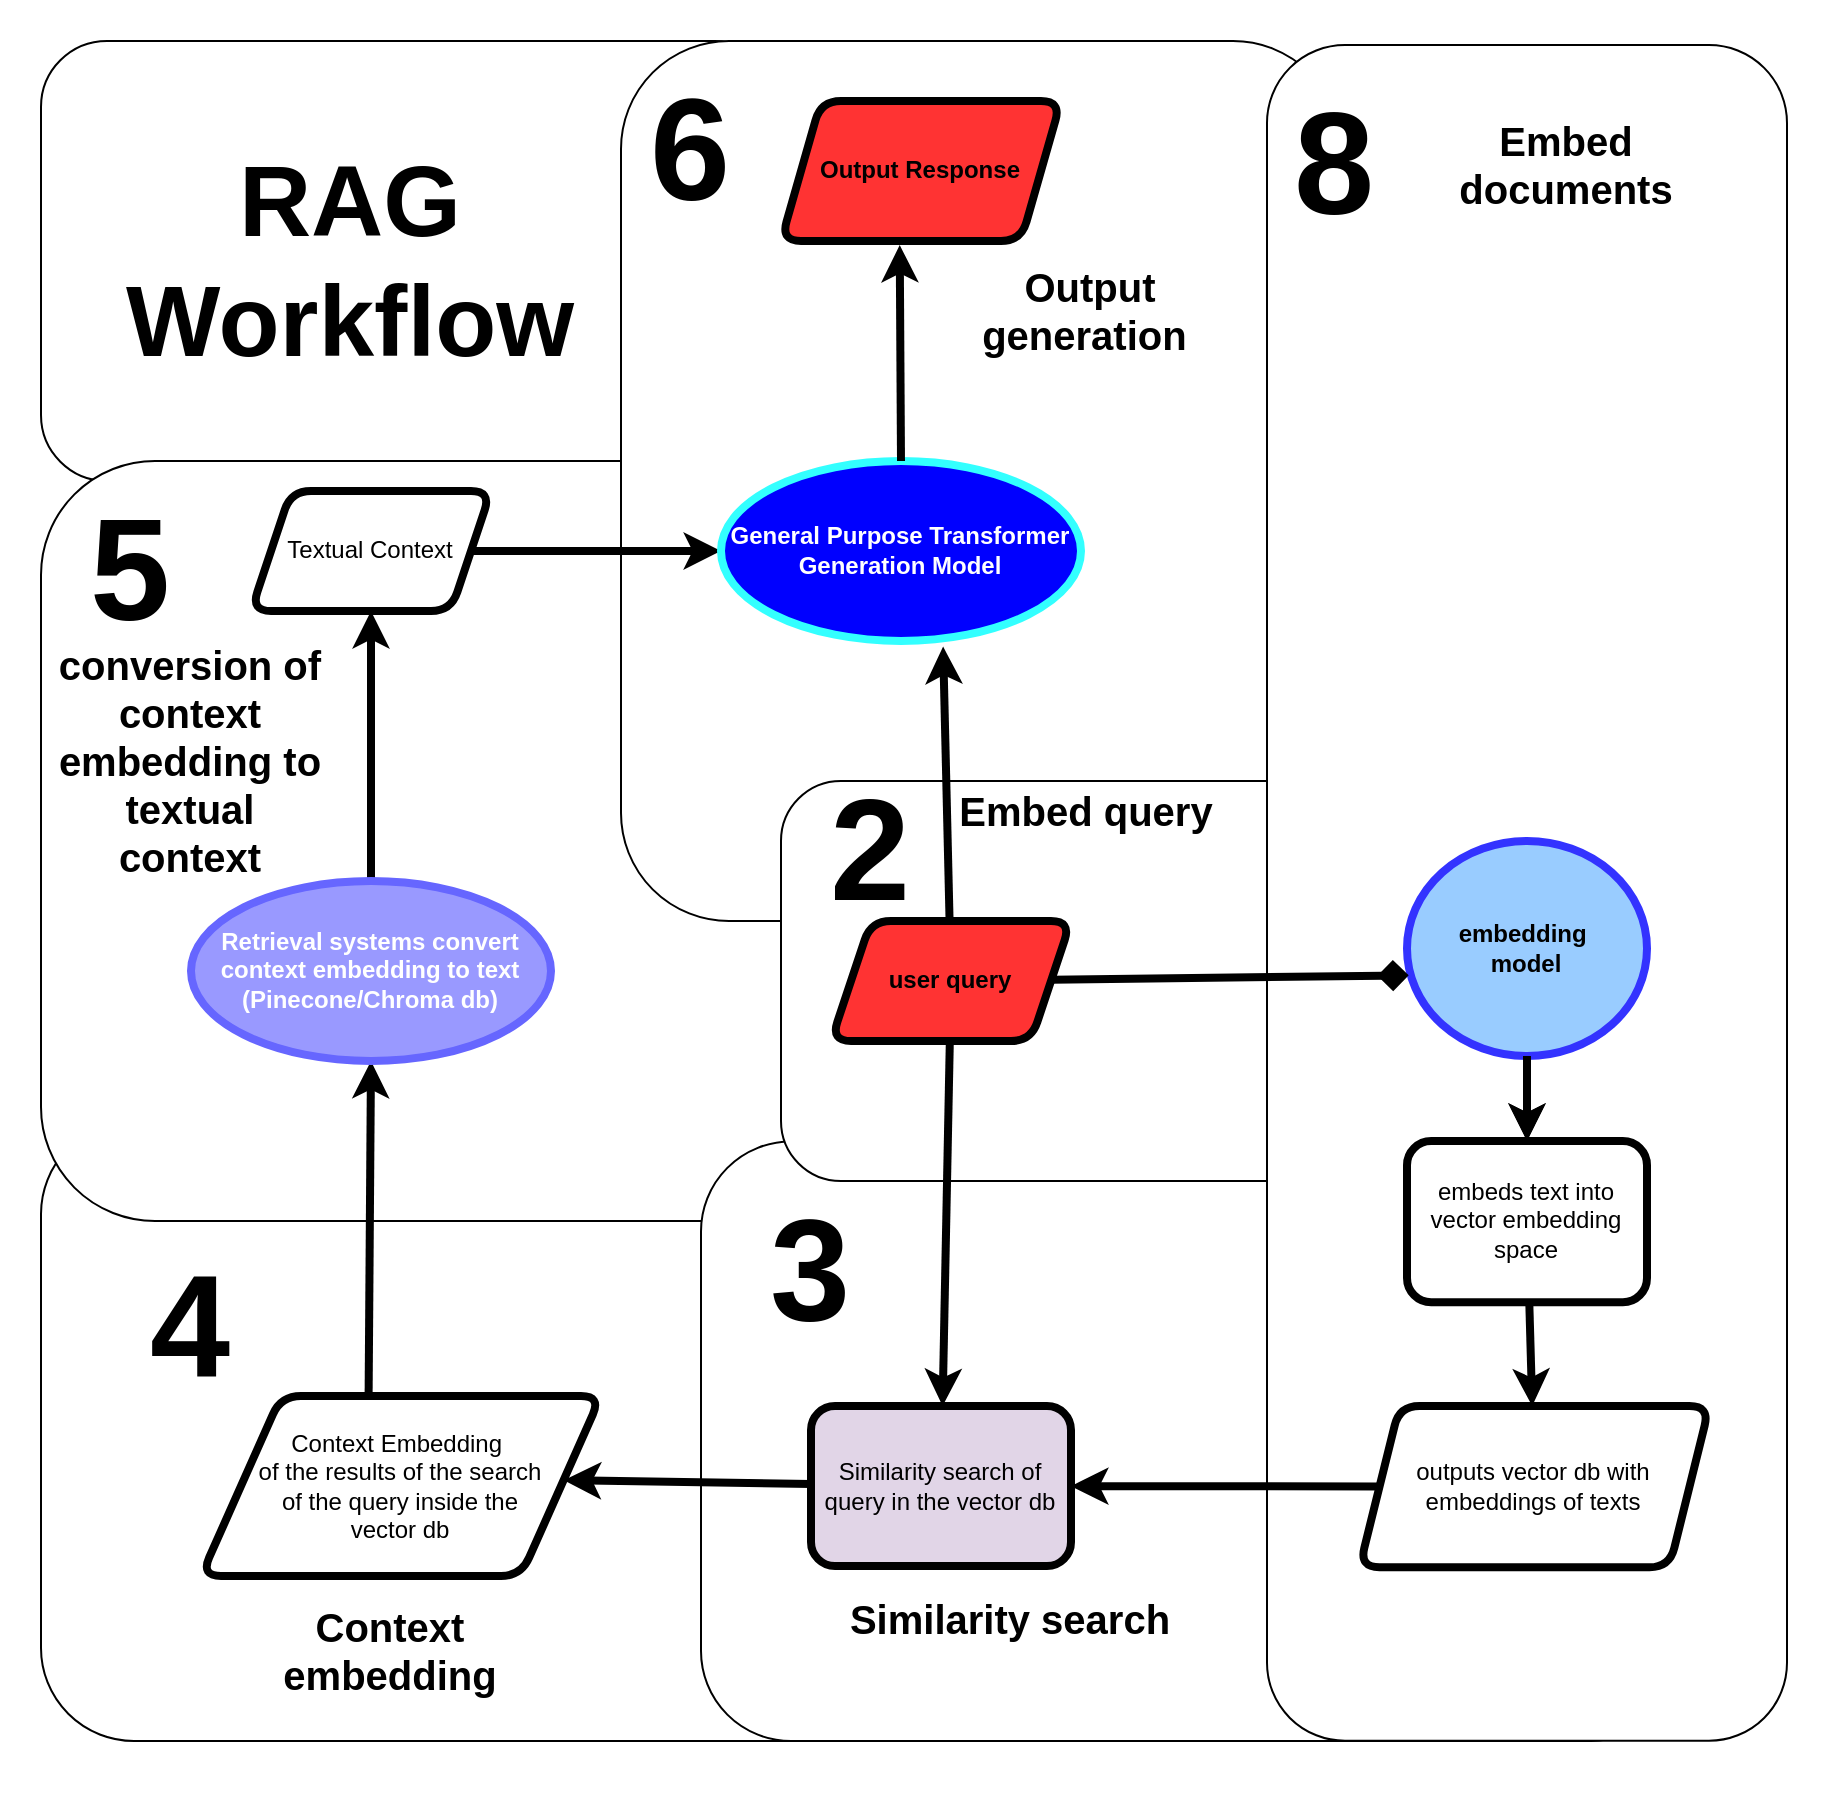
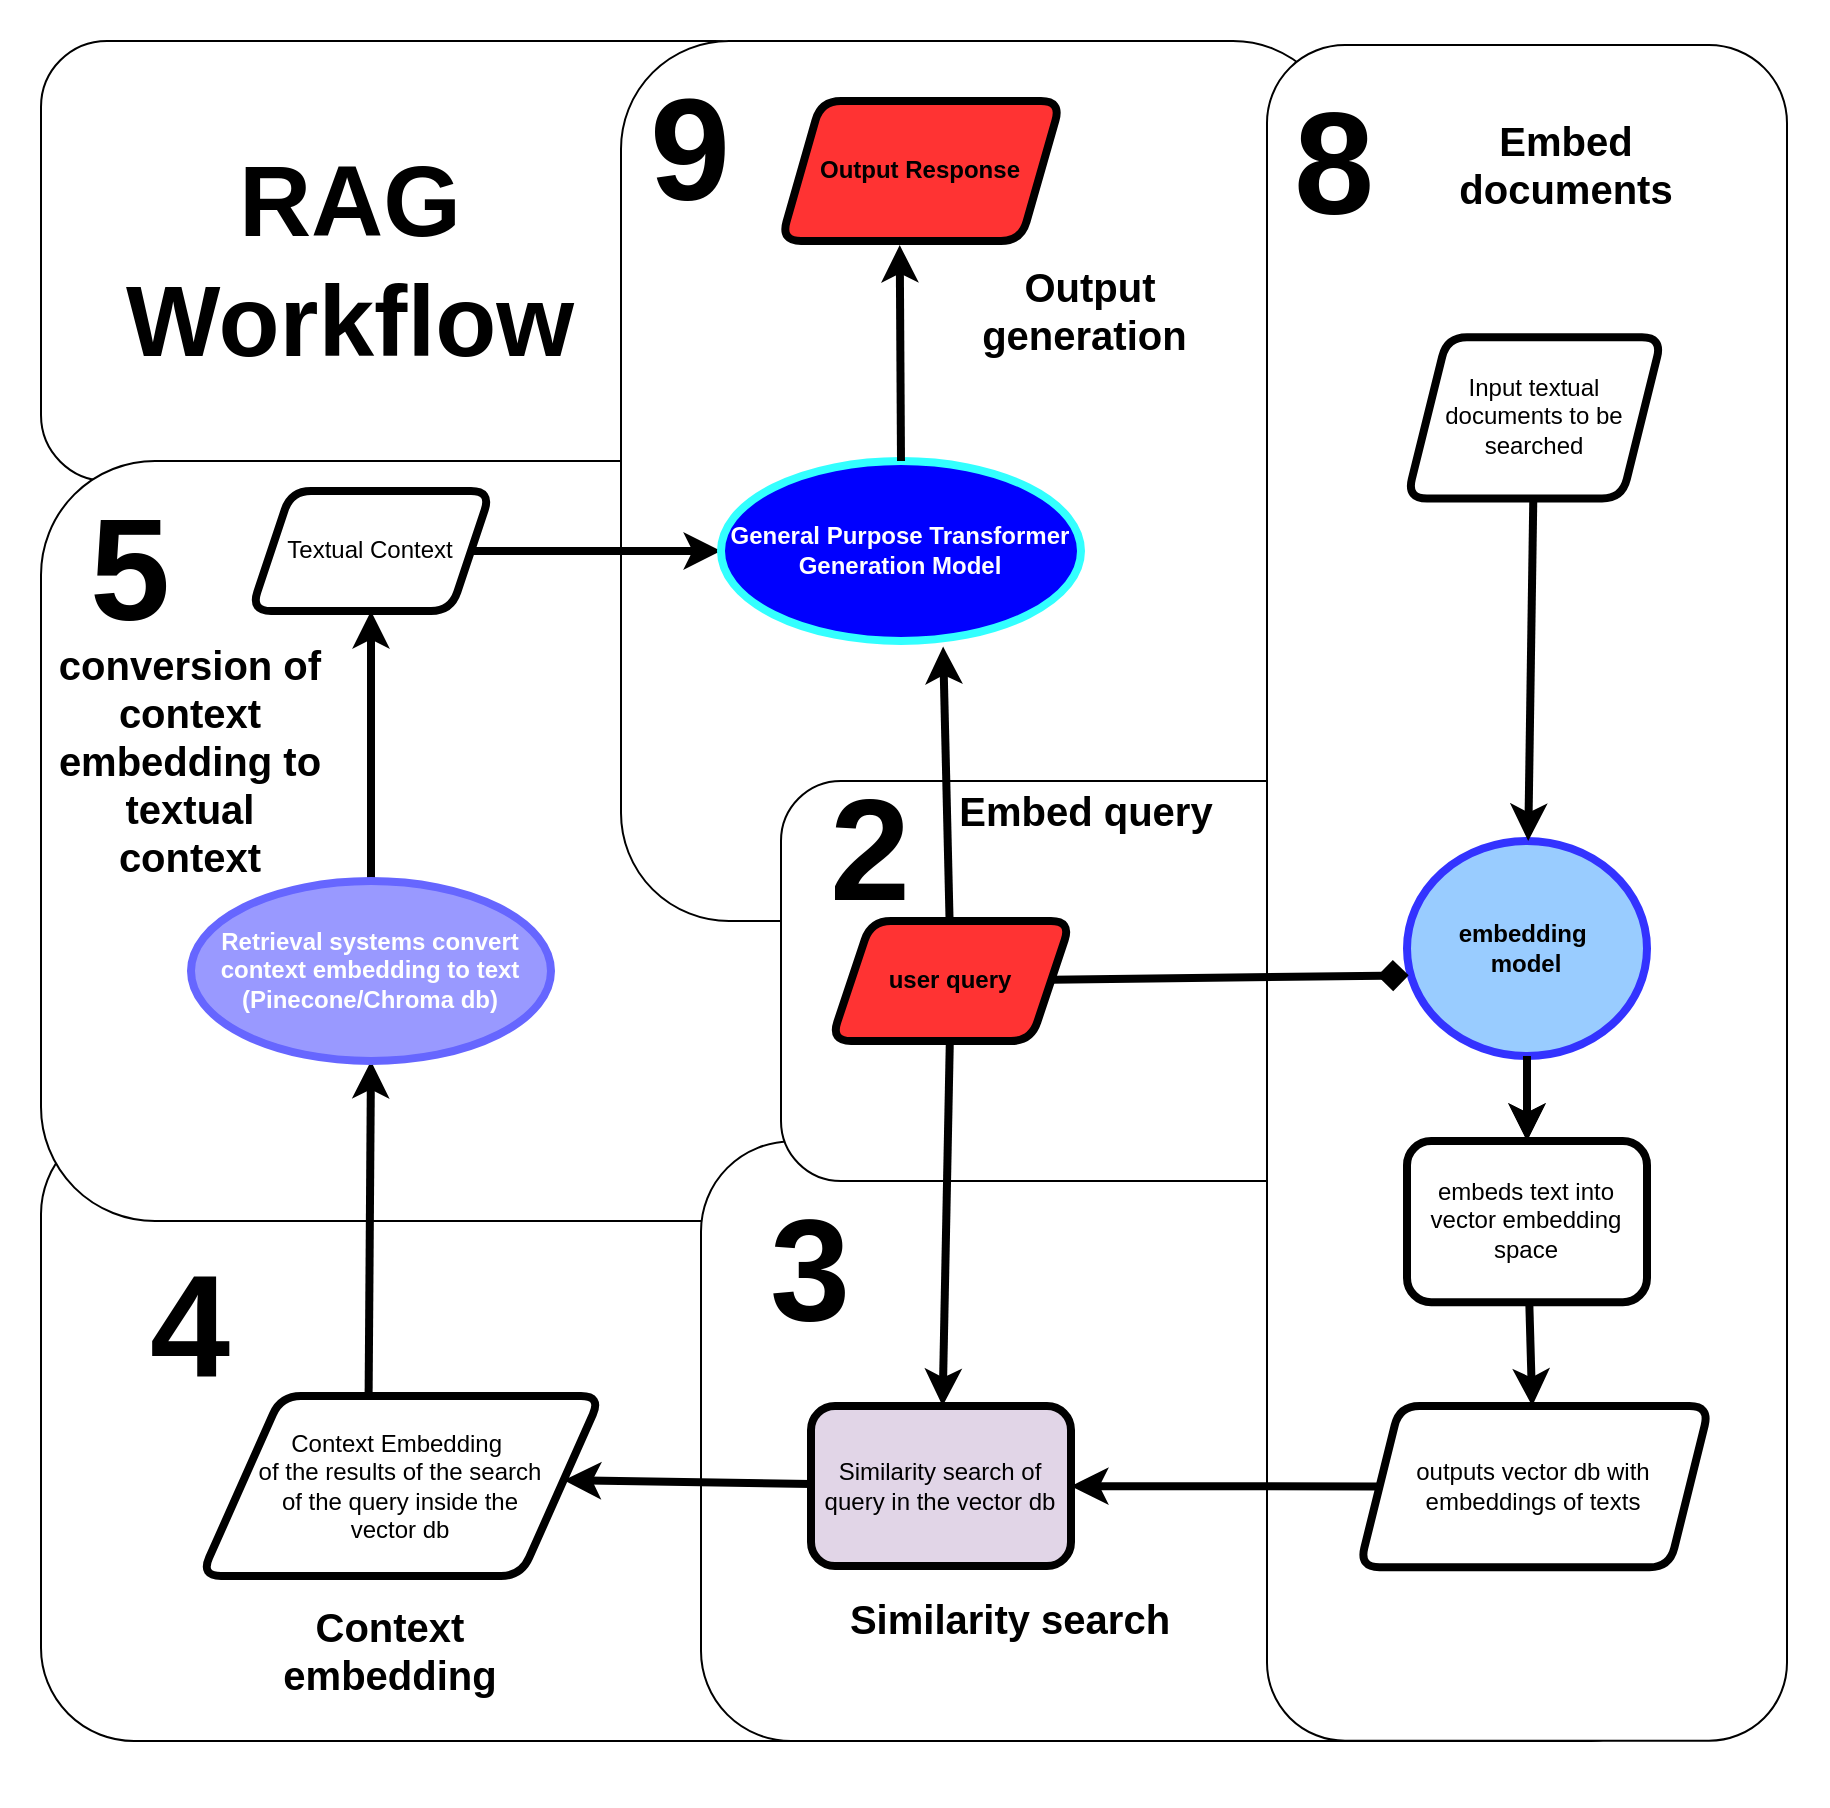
(691, 151) -> (691, 151)
none -> (1535, 418)
none -> (1531, 658)
